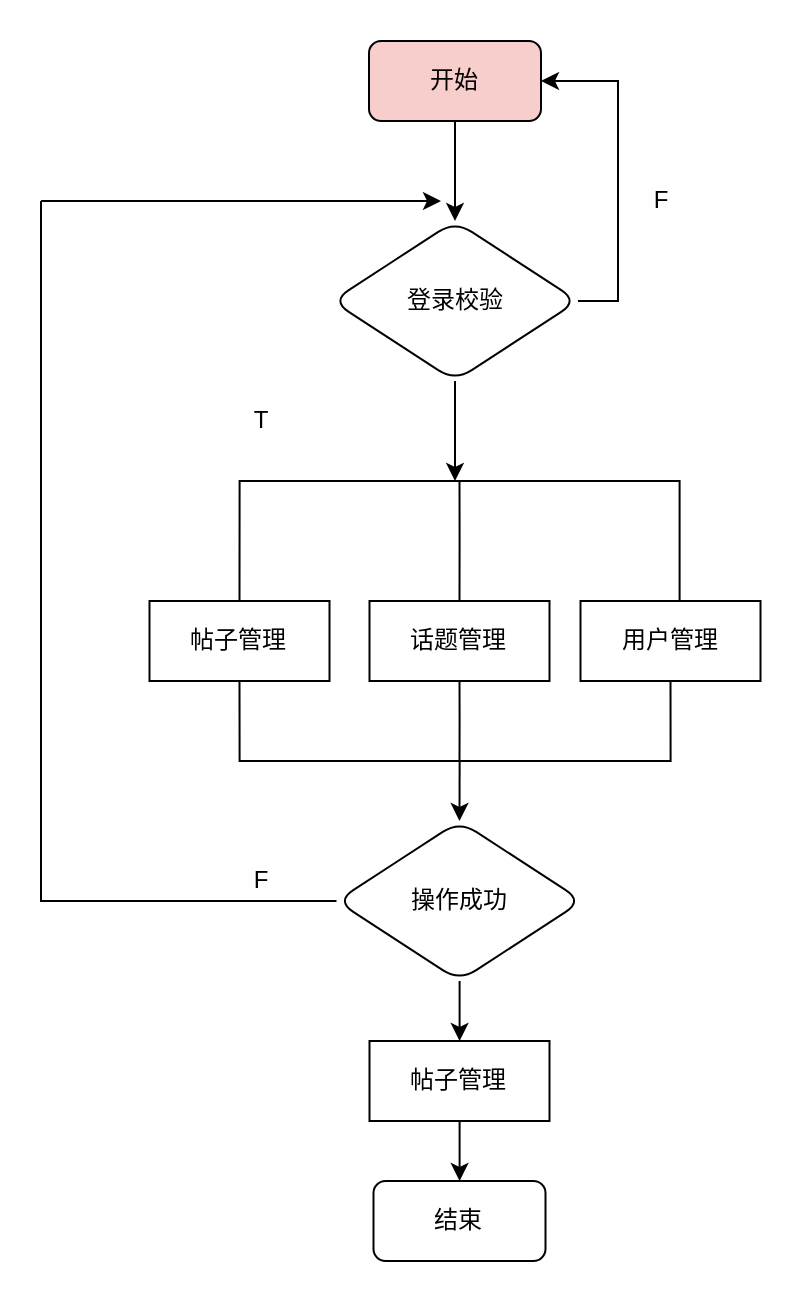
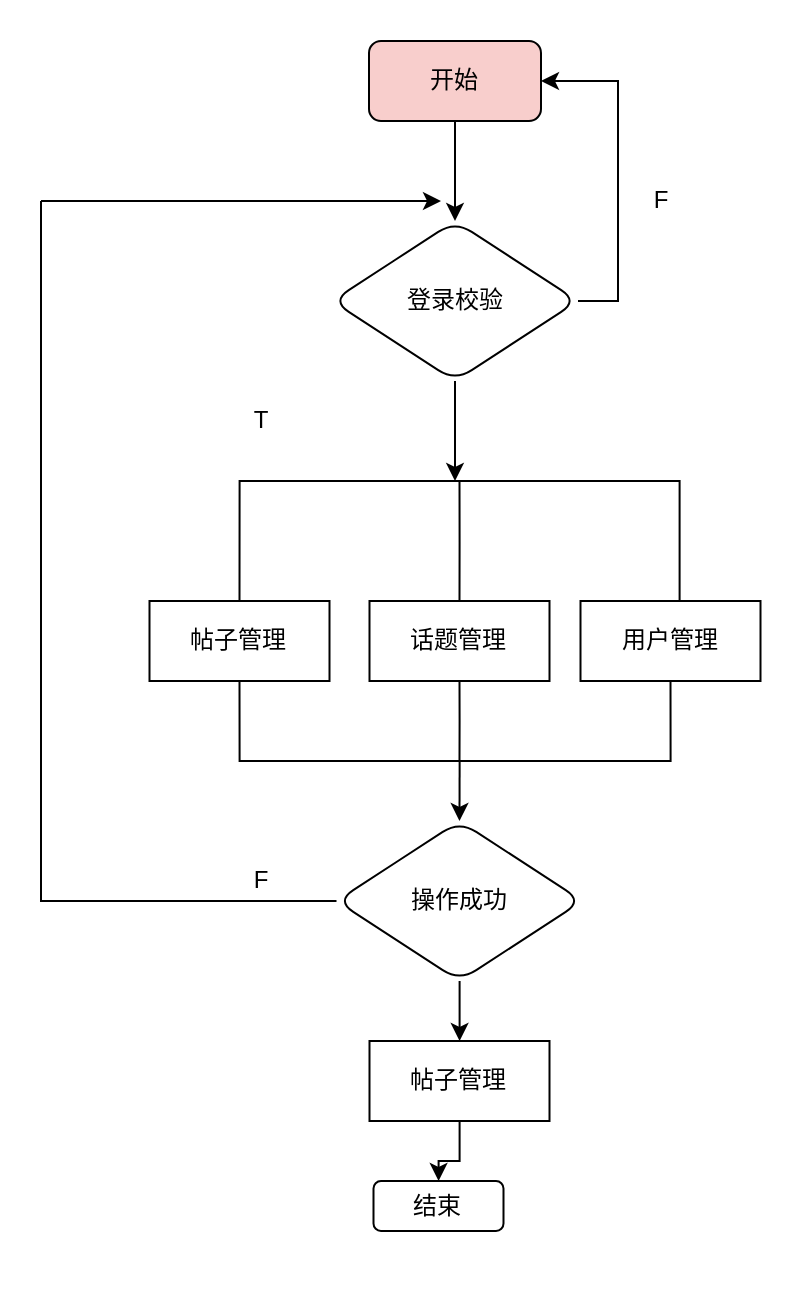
(460, 1221) -> (439, 1206)
